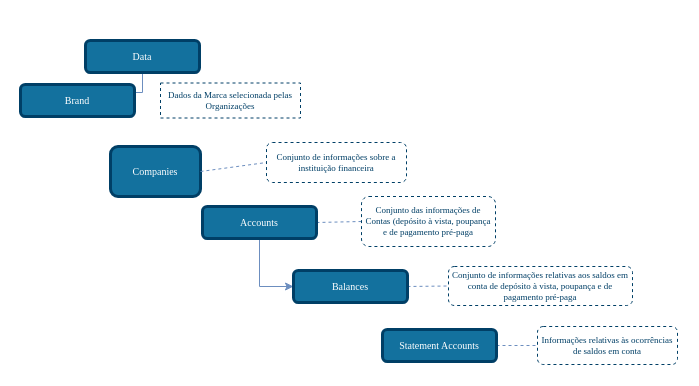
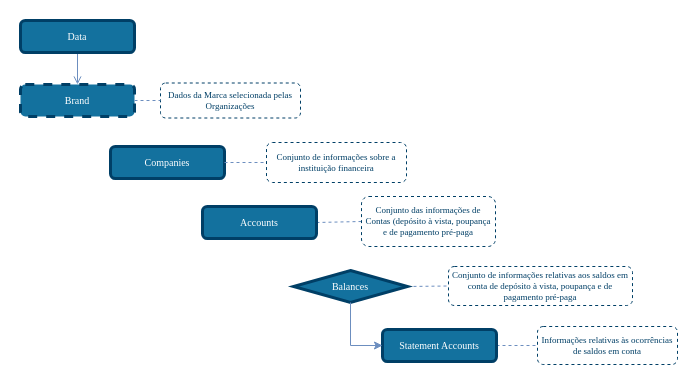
(143, 57) -> (78, 37)
(78, 101) -> (78, 101)
none -> (148, 101)
(231, 101) -> (231, 101)
(156, 172) -> (168, 163)
(260, 276) -> none
(351, 287) -> (351, 287)
none -> (351, 337)
